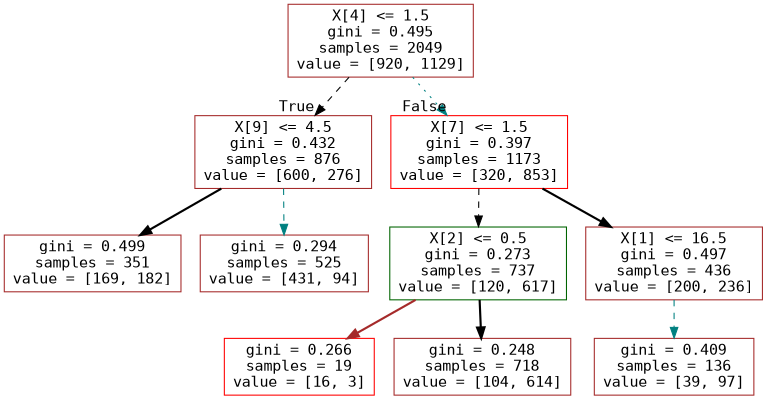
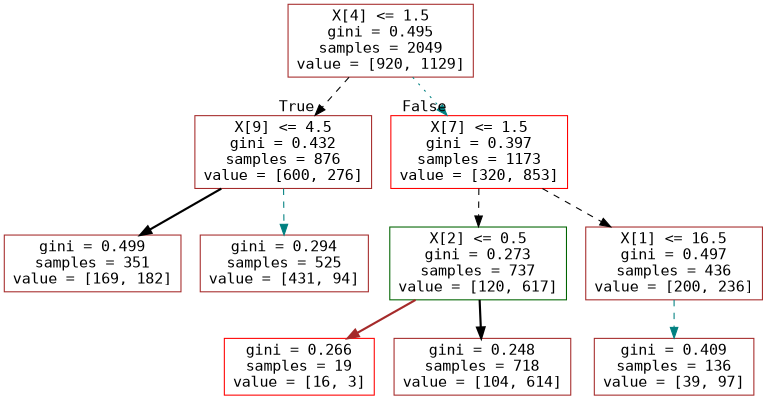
(572, 205) -> (572, 205)
